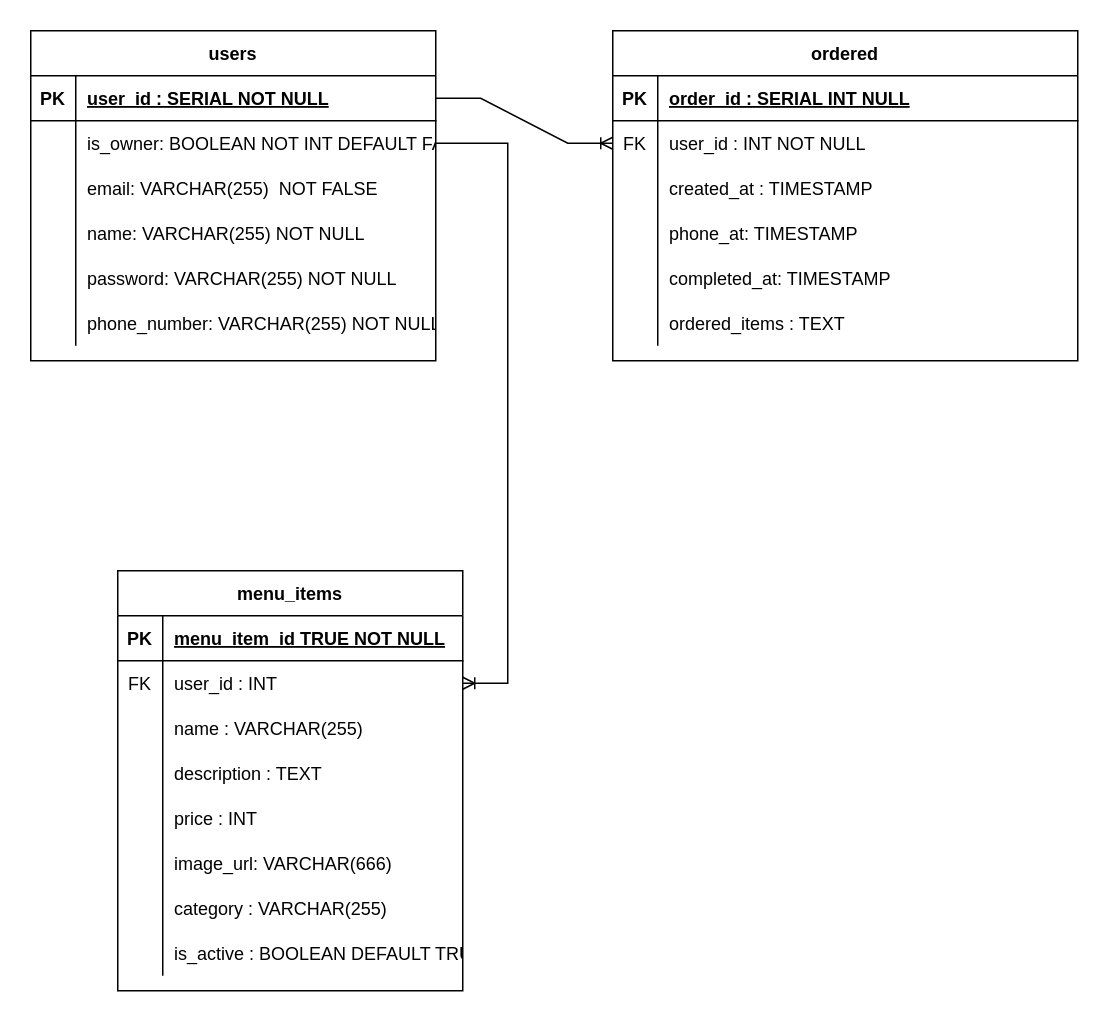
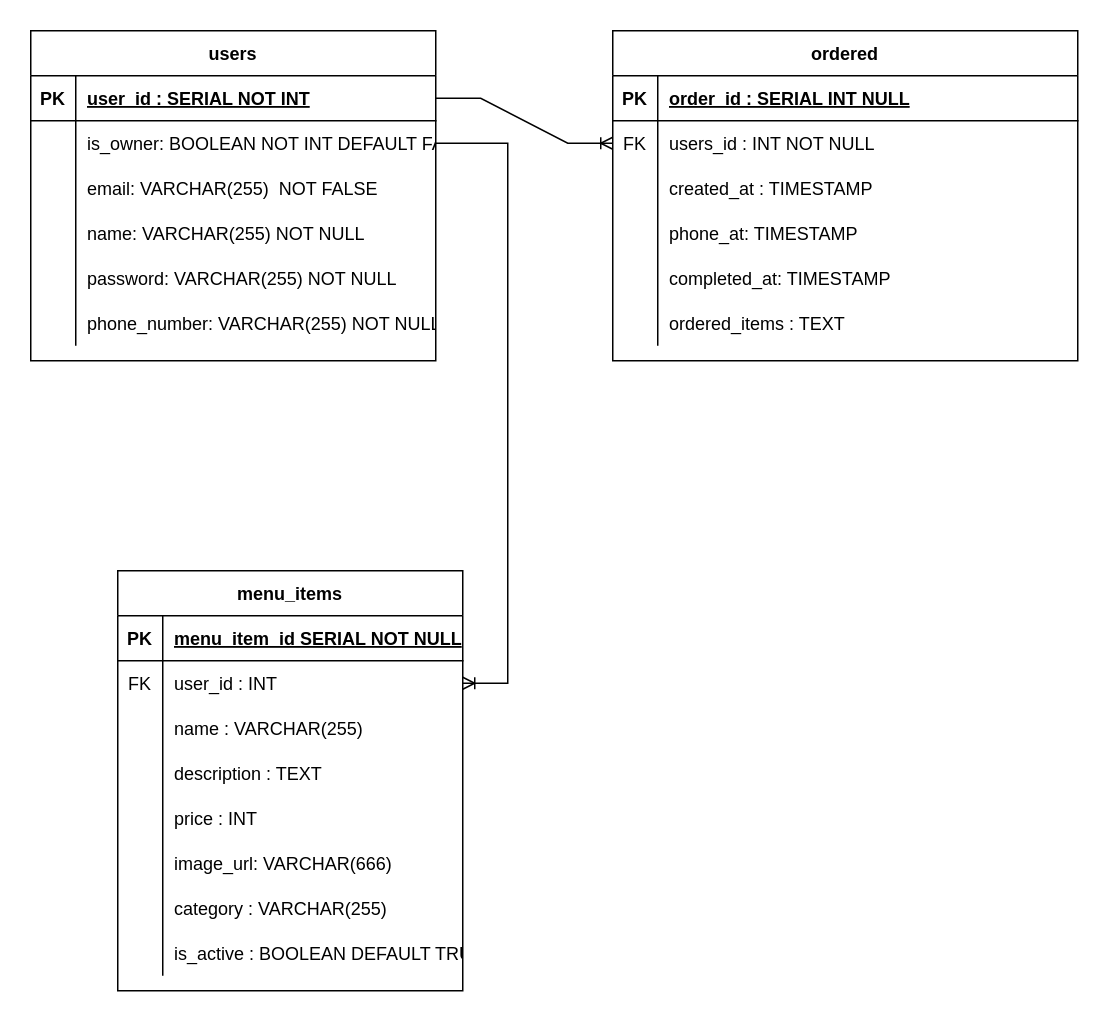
(199, 99) -> (194, 99)
(766, 144) -> (771, 144)
(293, 639) -> (303, 639)
